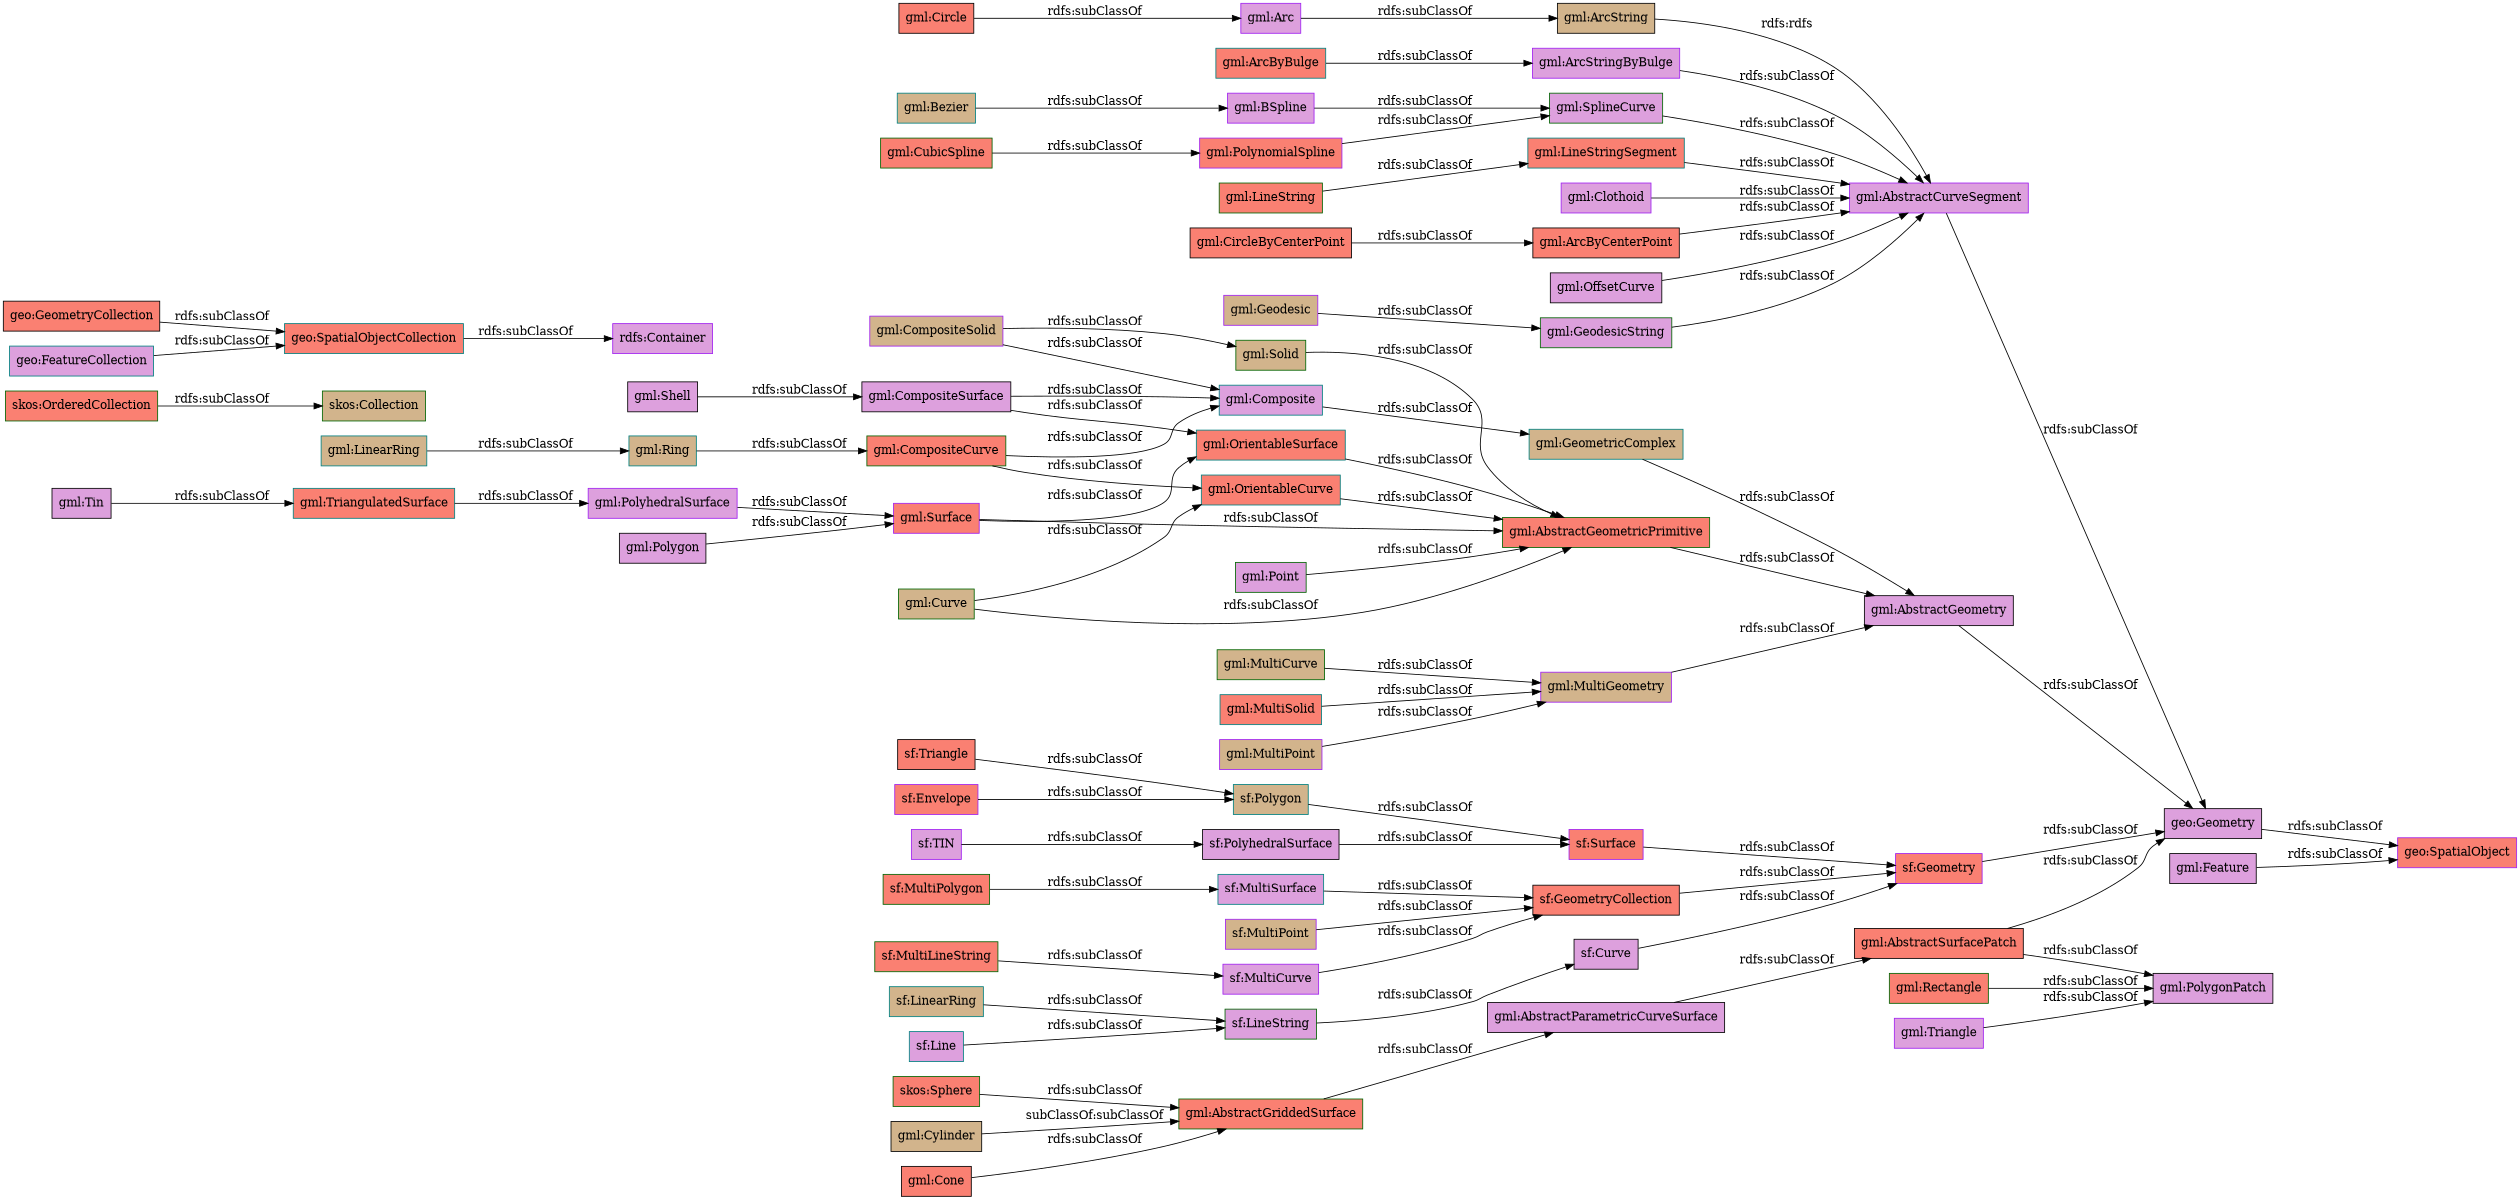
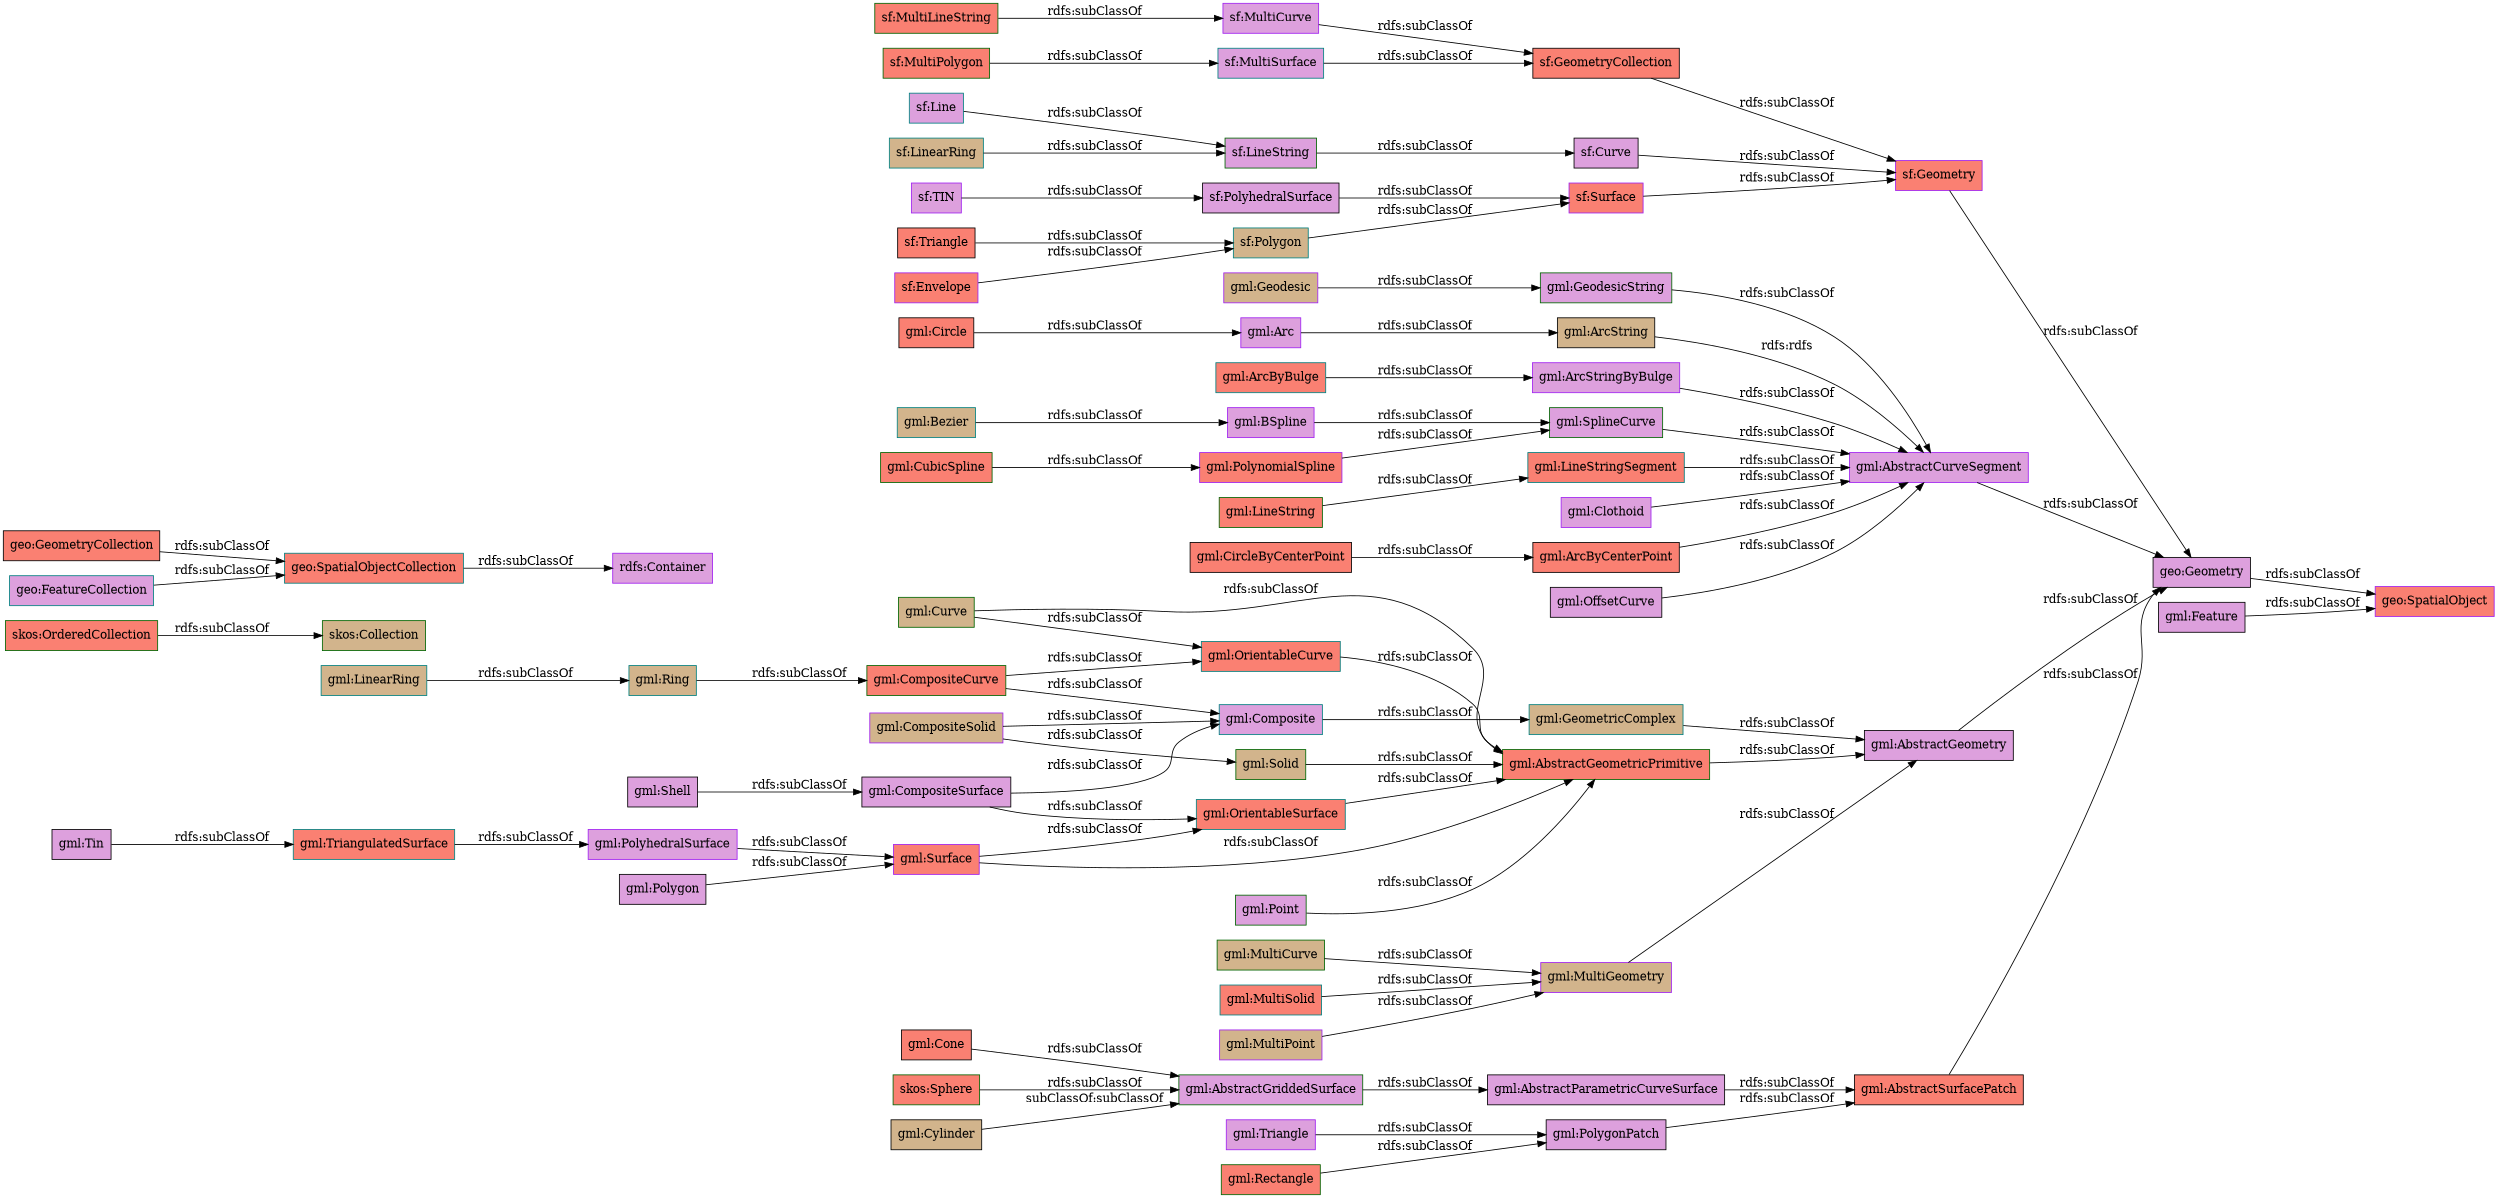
(1271, 934) -> none
(2084, 963) -> (1756, 1116)
(1271, 1114) -> (1271, 1090)
